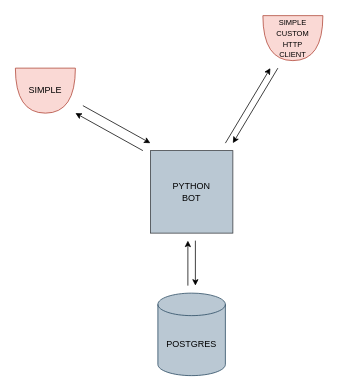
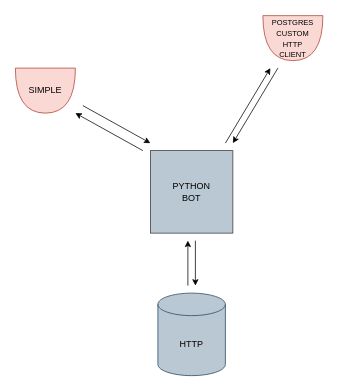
(293, 38) -> (293, 38)
(192, 344) -> (192, 344)
